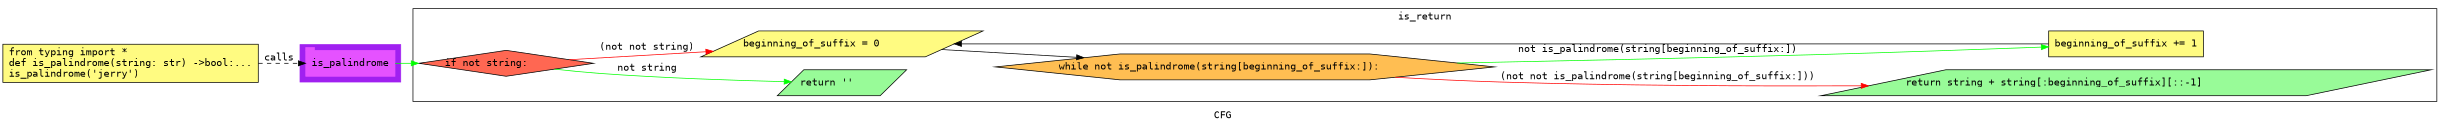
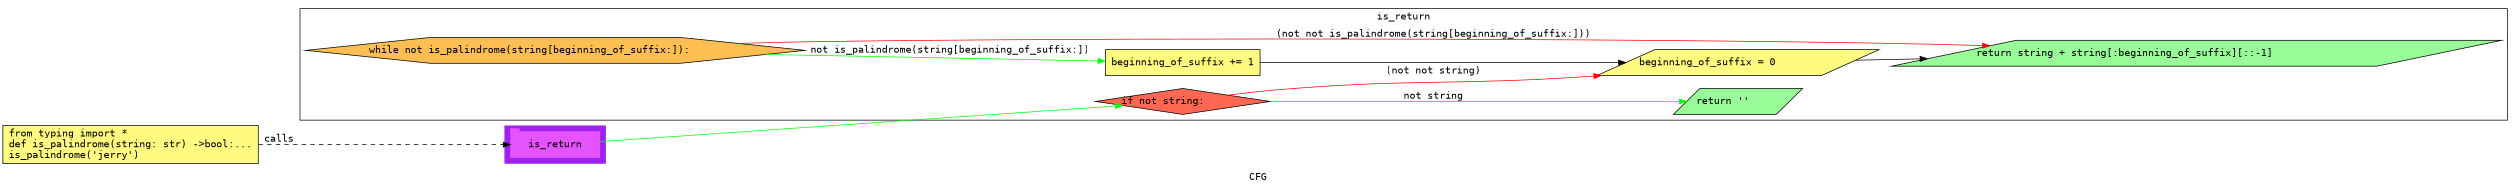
(1009, 53) -> (1888, 60)
(350, 63) -> (555, 145)
